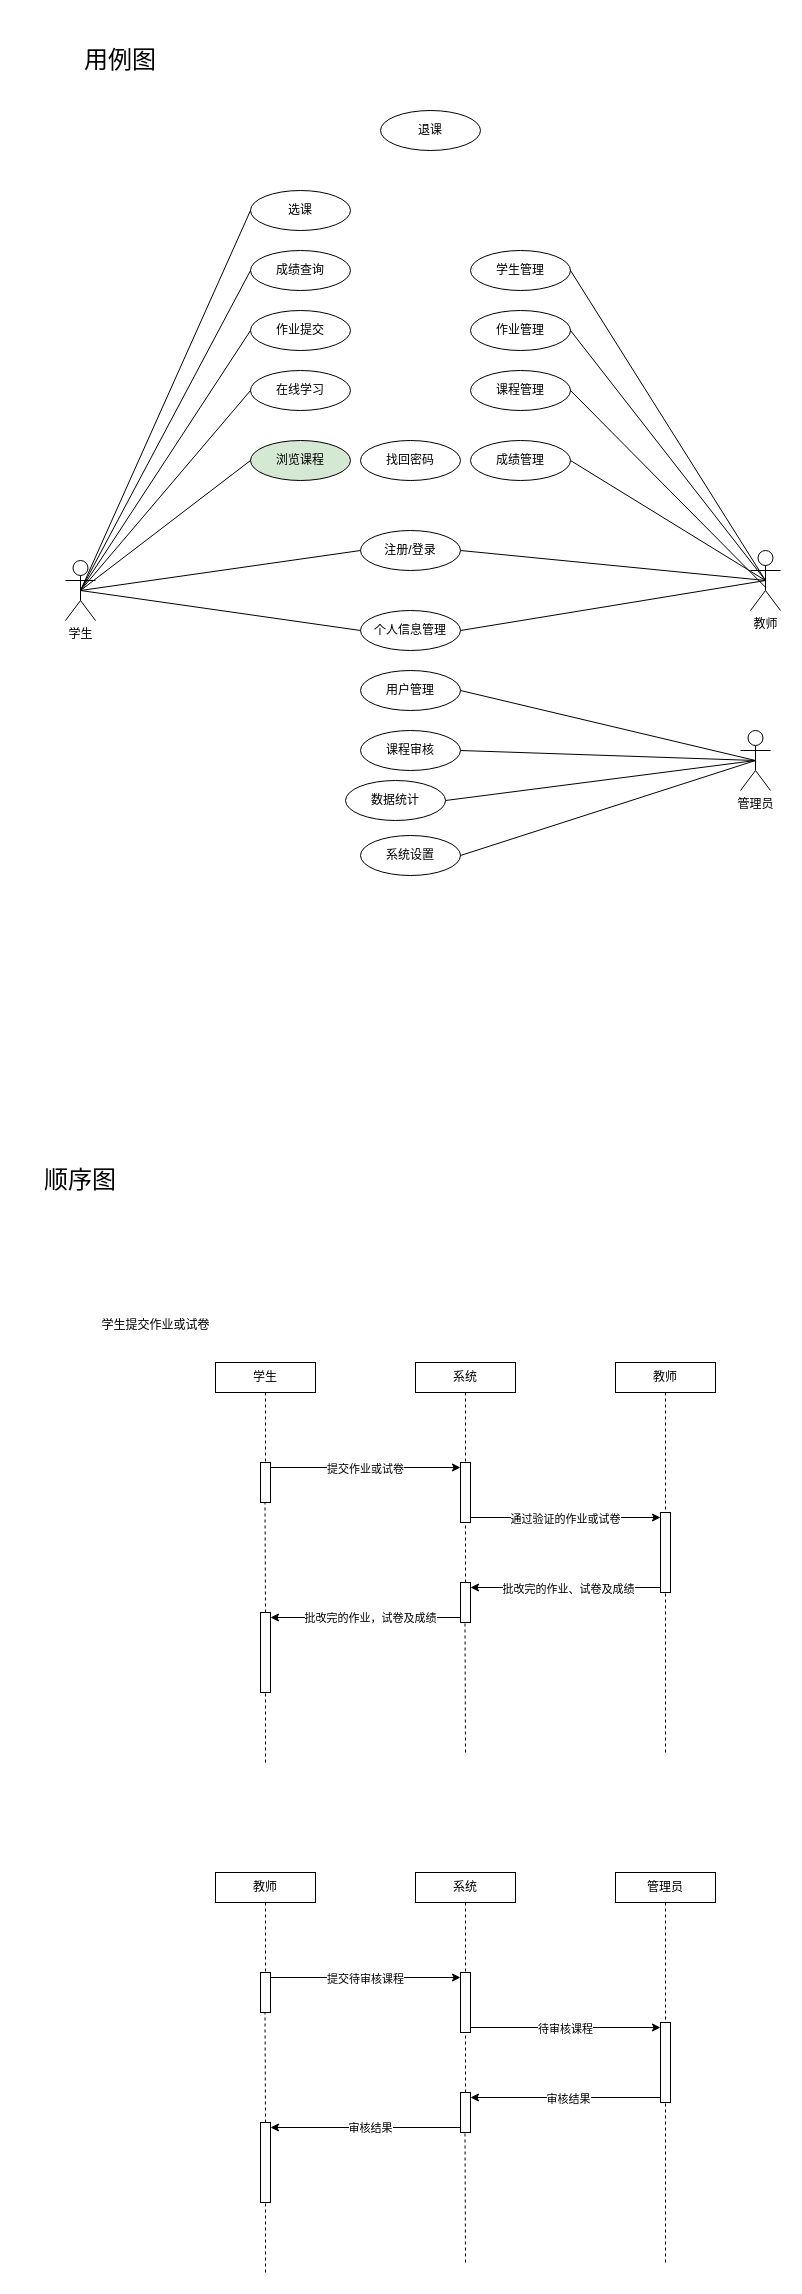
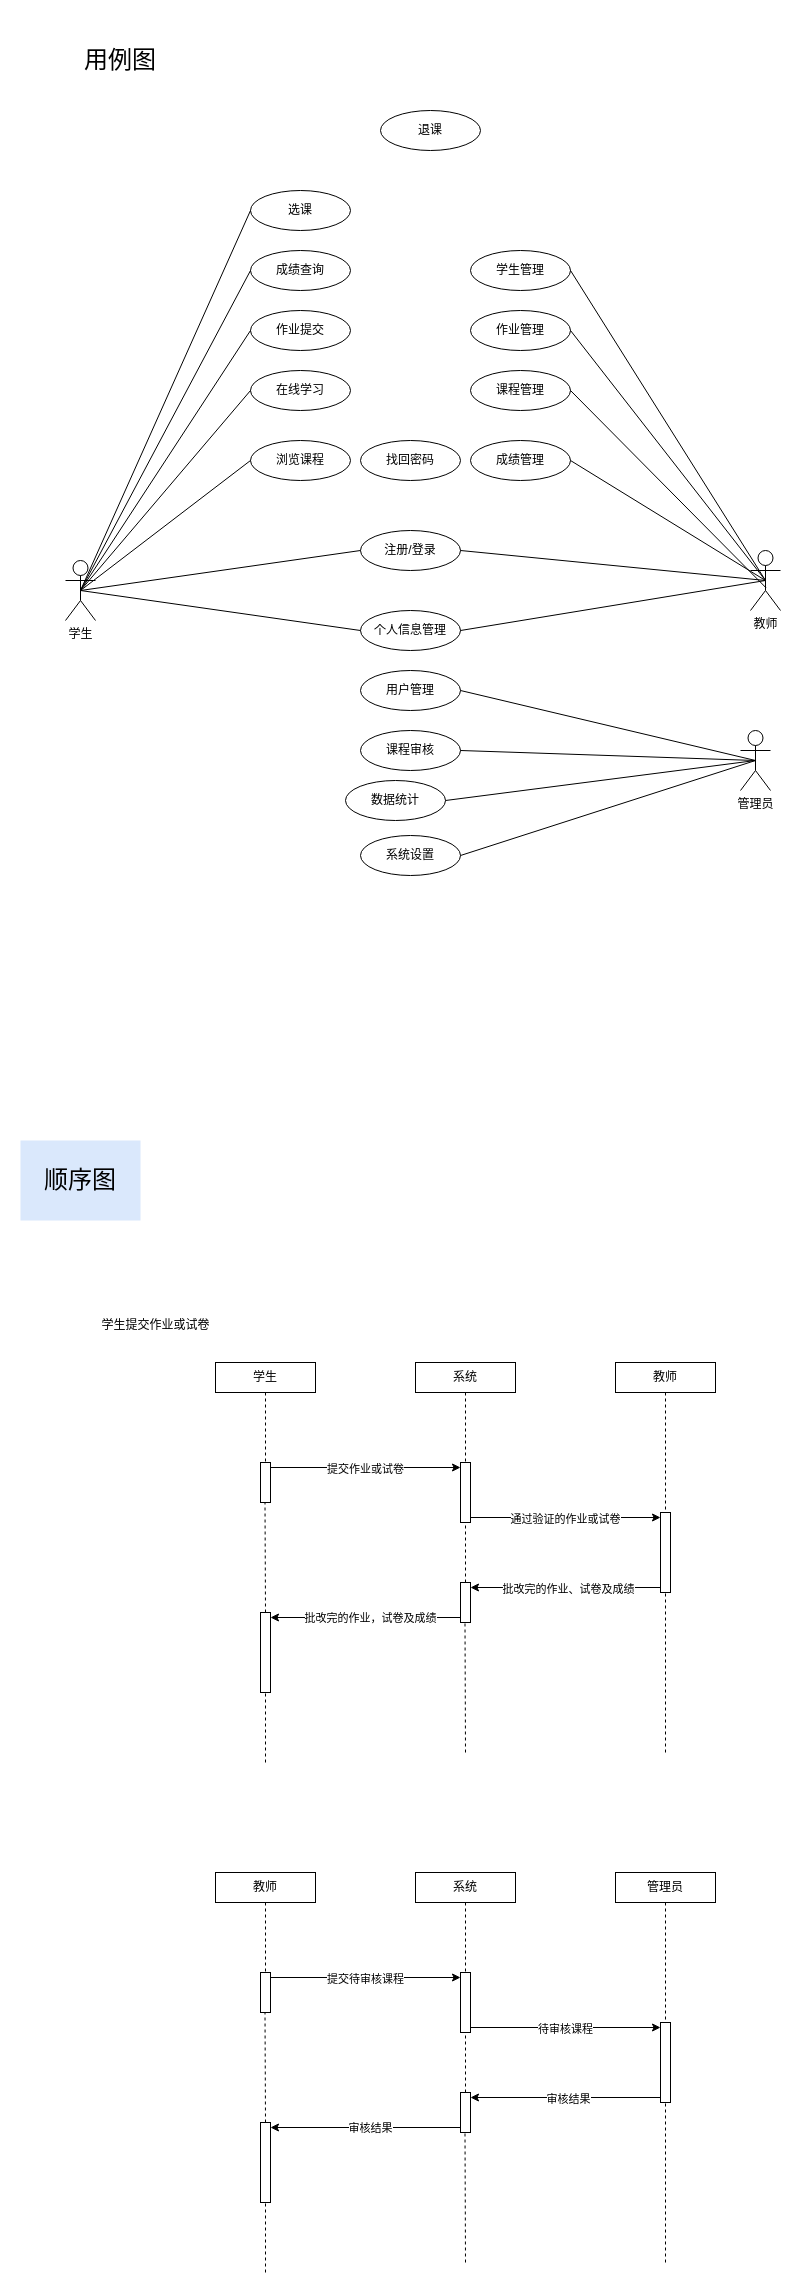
(301, 461) -> (301, 461)
(81, 1181) -> (81, 1181)
